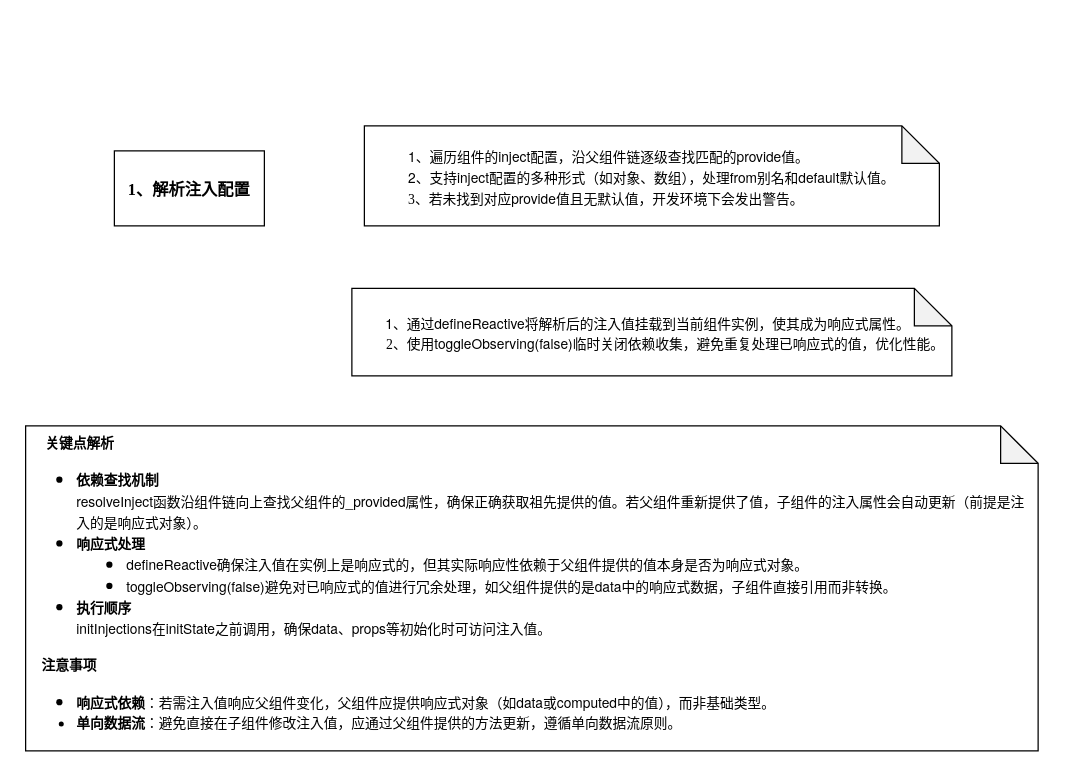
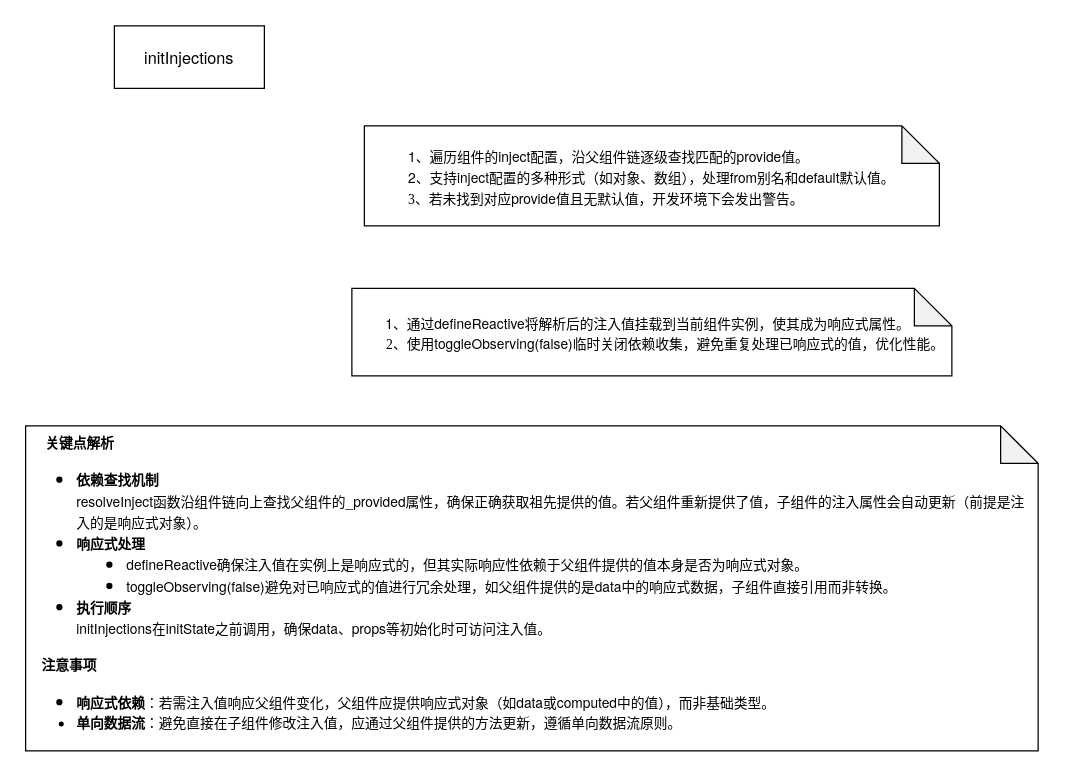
none -> (189, 57)
(189, 188) -> none
